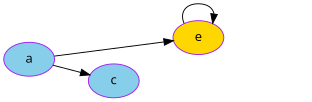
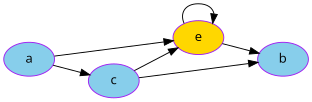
none -> (283, 59)
none -> (152, 61)
